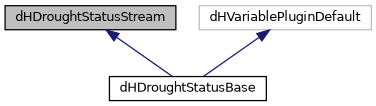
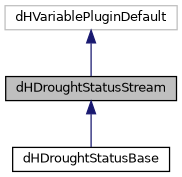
(231, 57) -> (91, 60)
